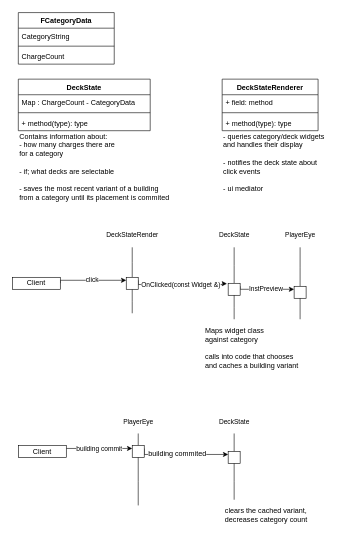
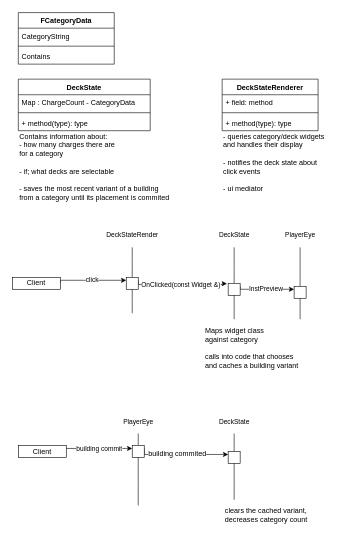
(44, 57) -> (37, 57)
